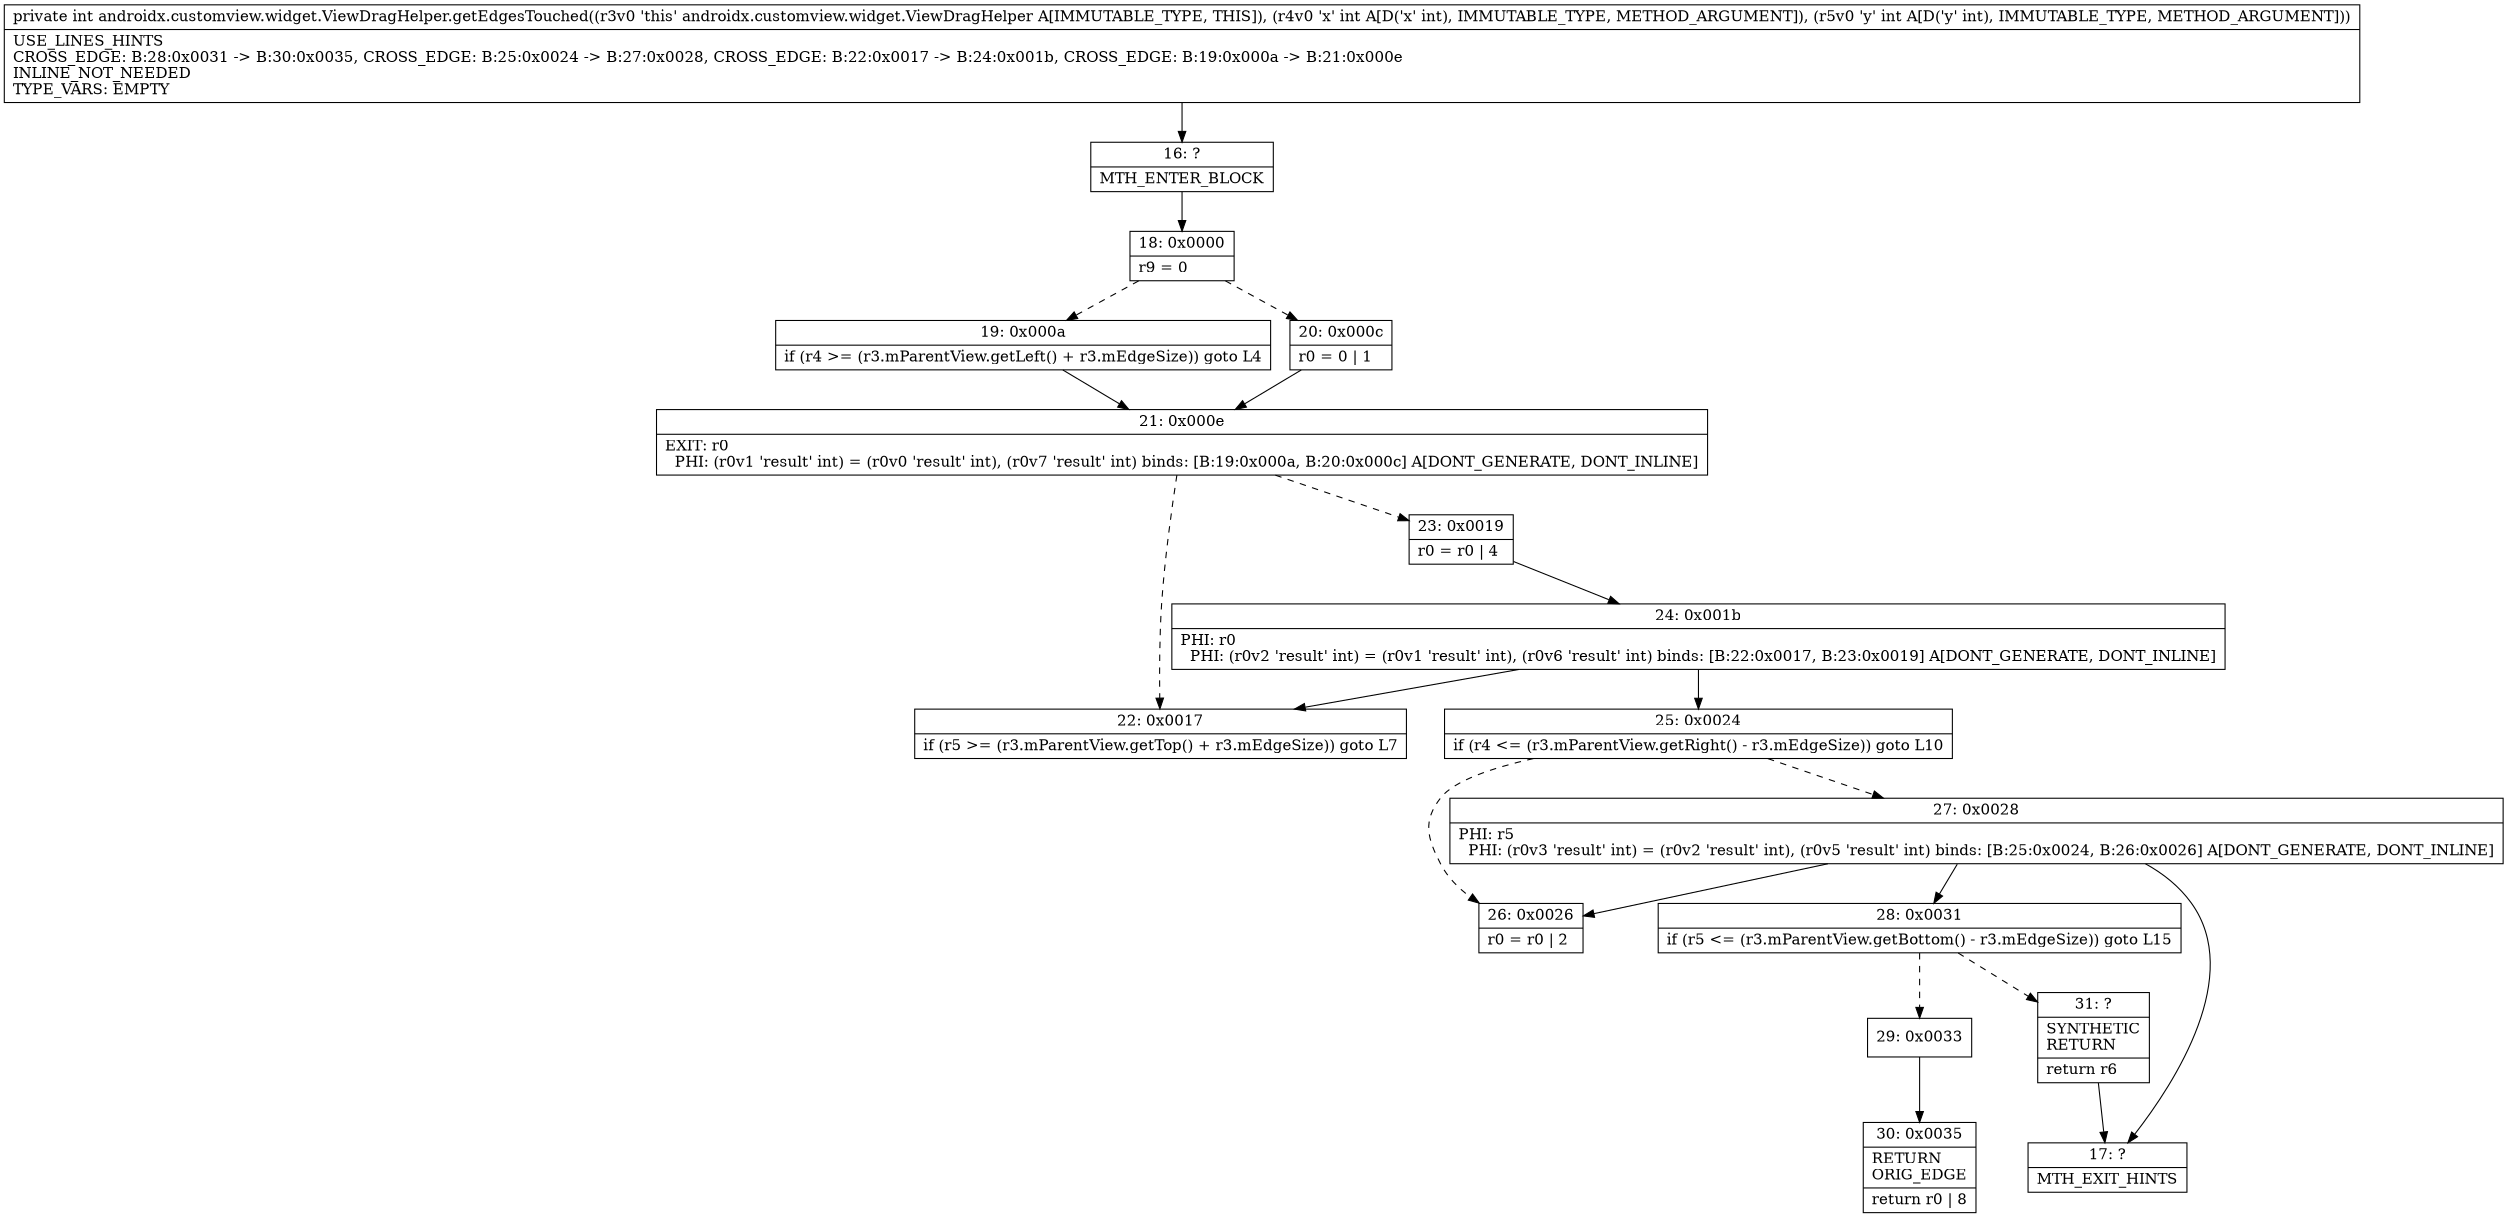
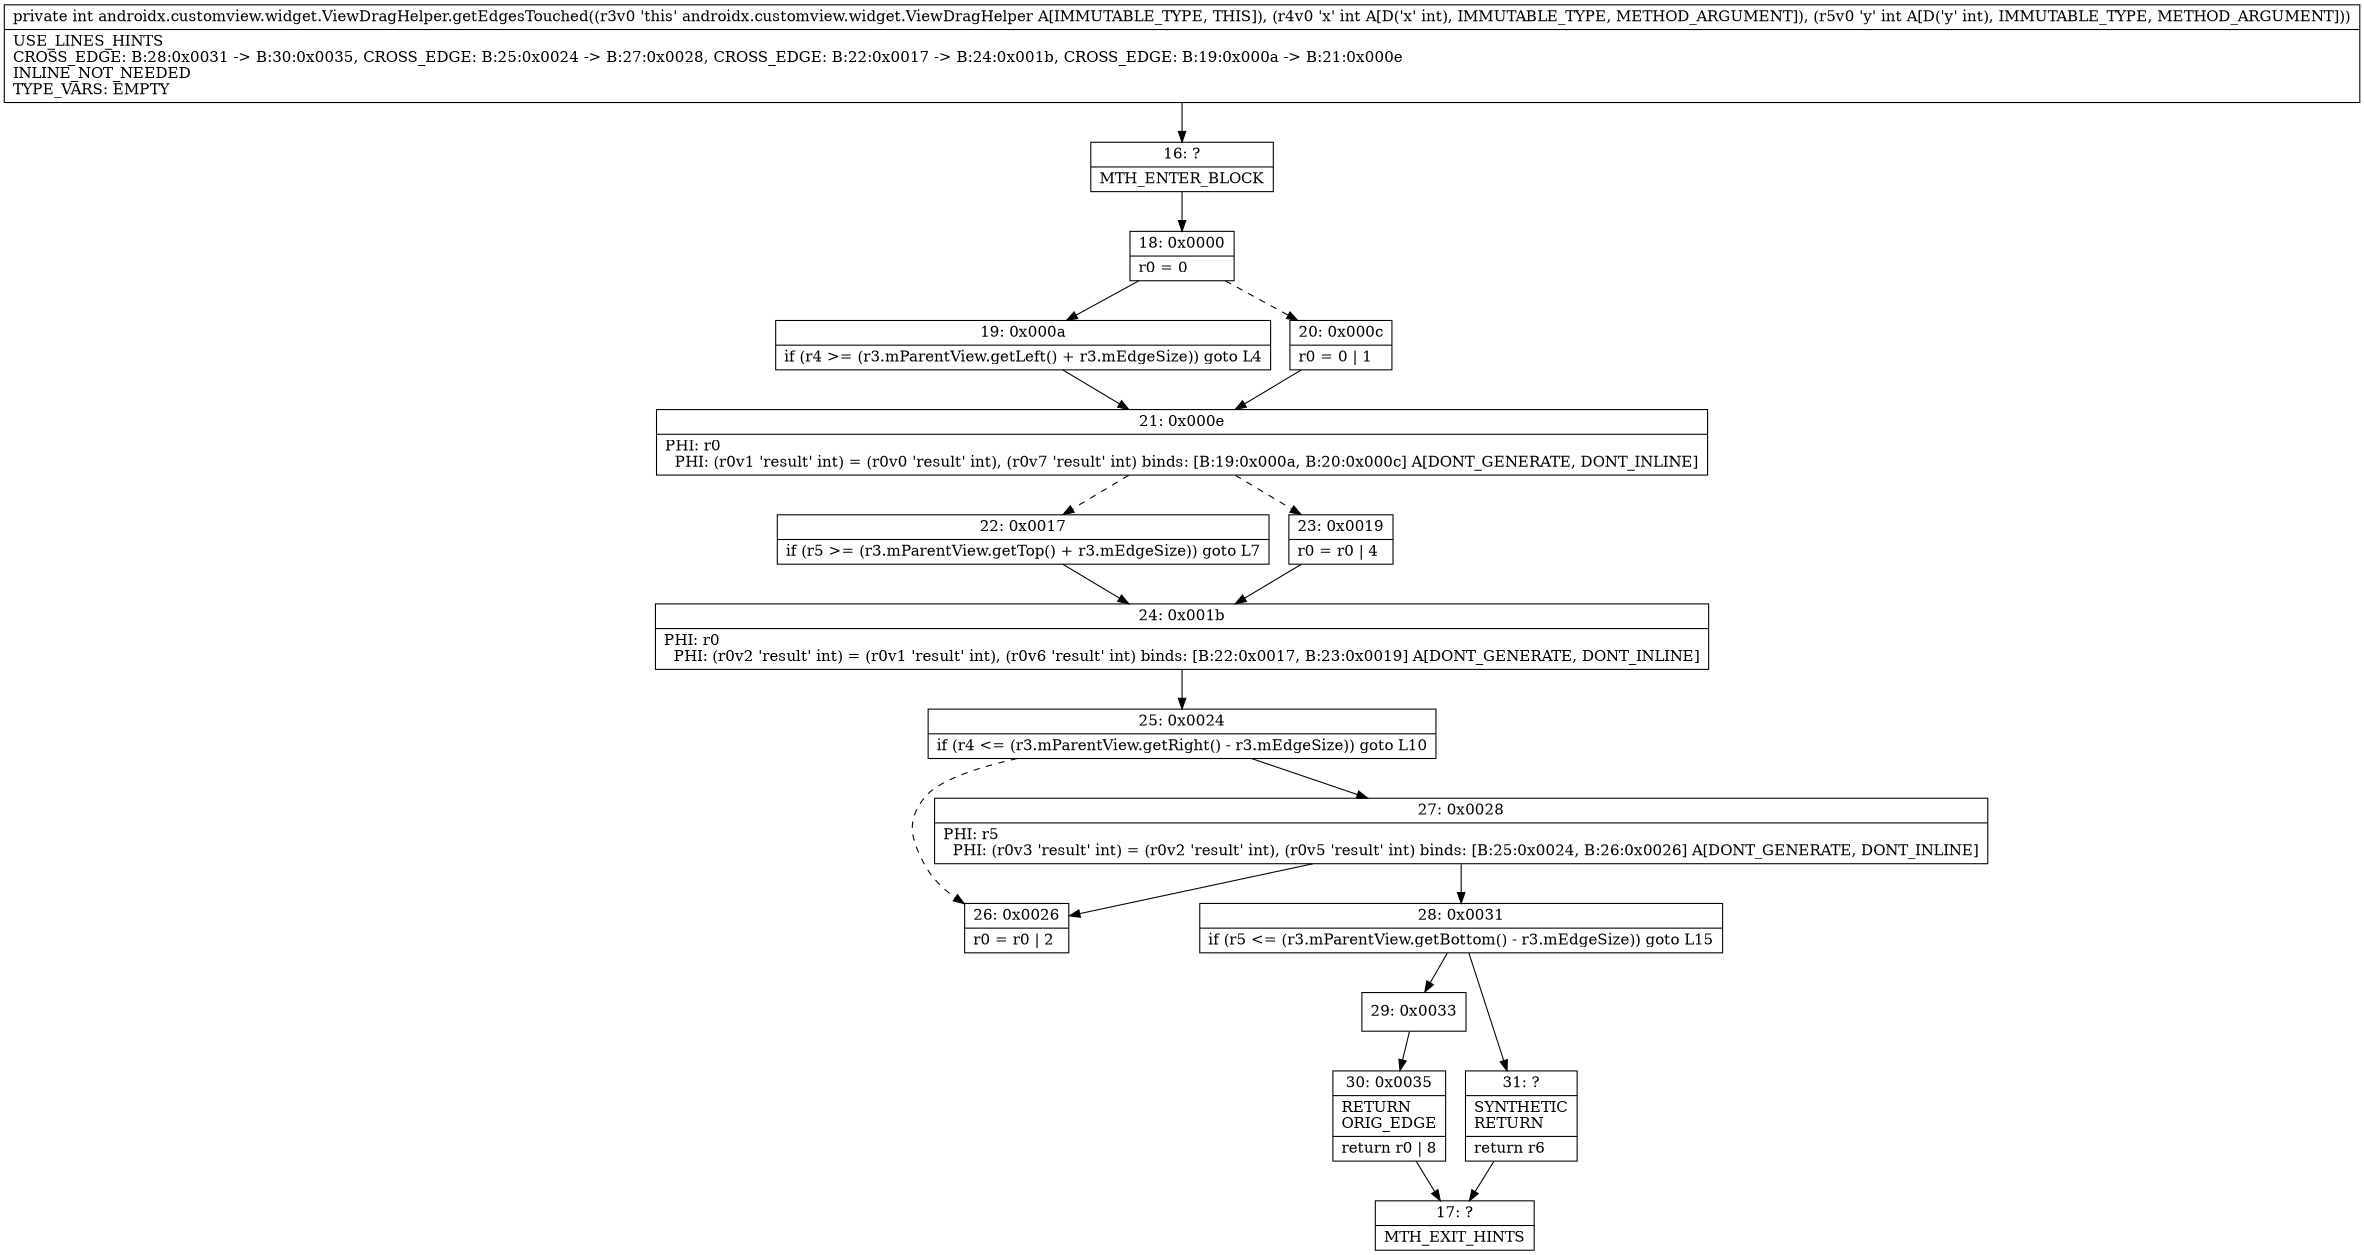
(1163, 268) -> (1163, 268)
(1107, 298) -> (1107, 298)
(699, 446) -> (696, 446)
(1412, 688) -> (1091, 581)
(1820, 777) -> (1304, 777)
(1993, 975) -> (1486, 1007)
(1920, 980) -> (1439, 968)
(2207, 996) -> (1425, 1176)
